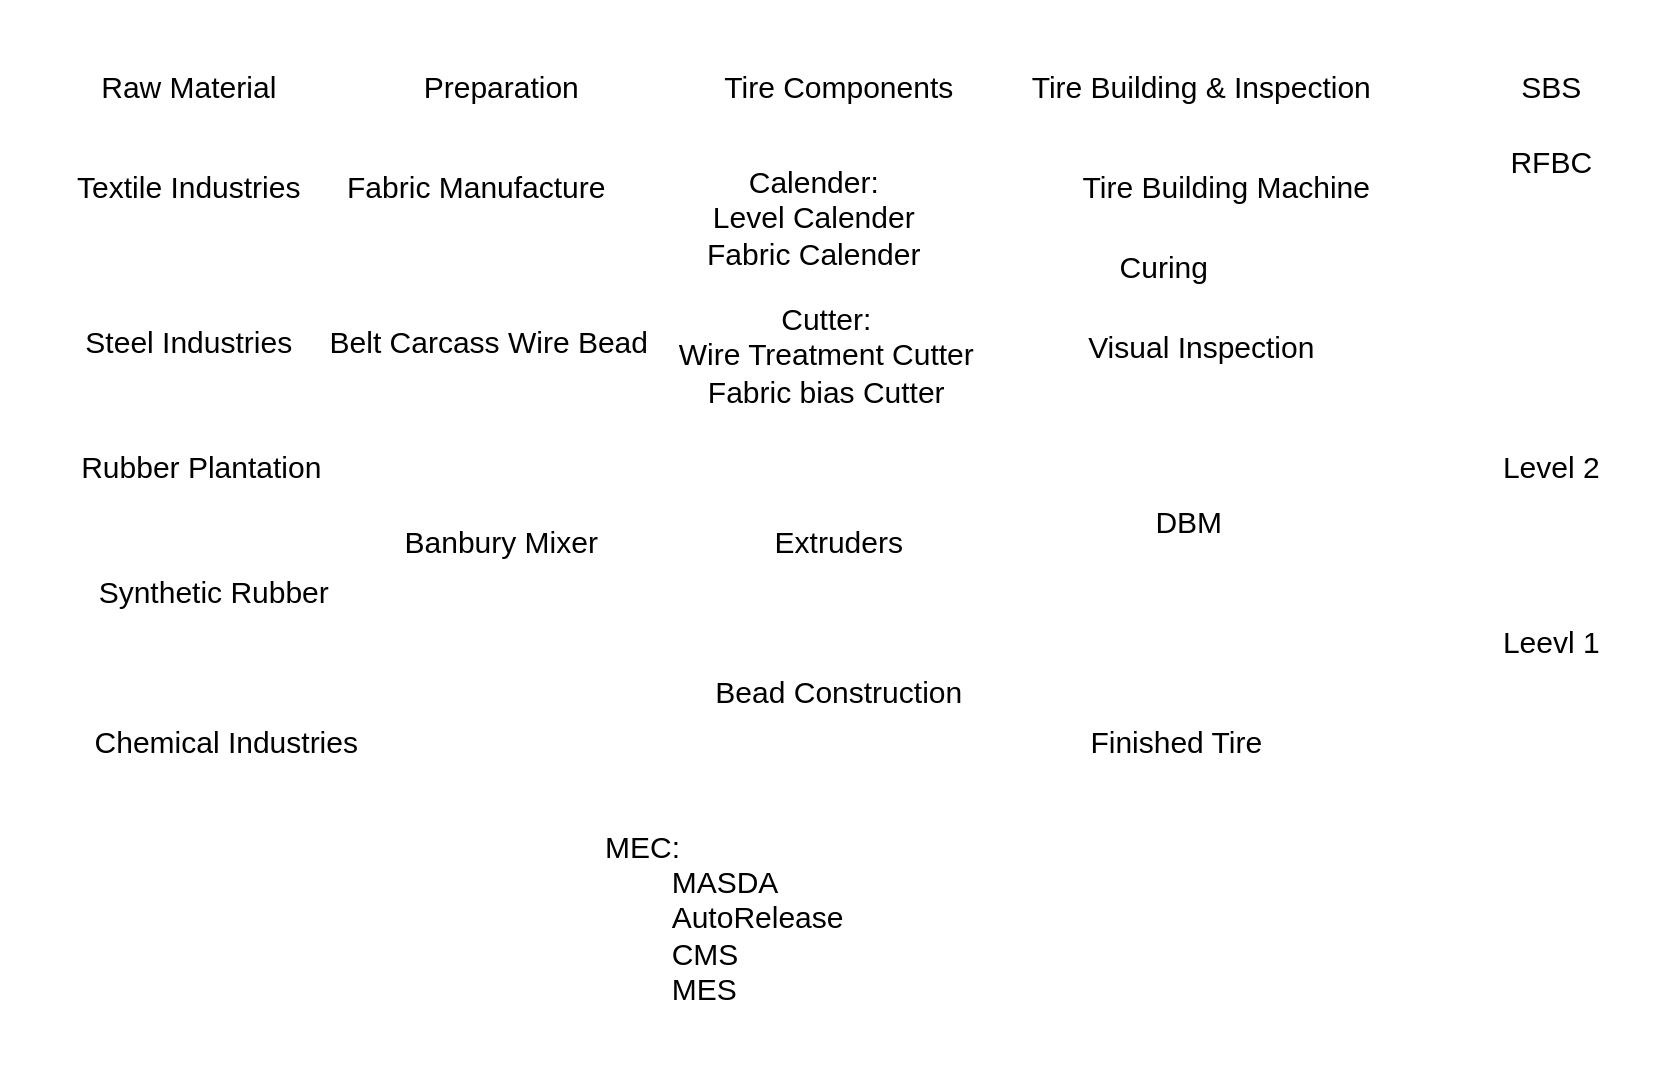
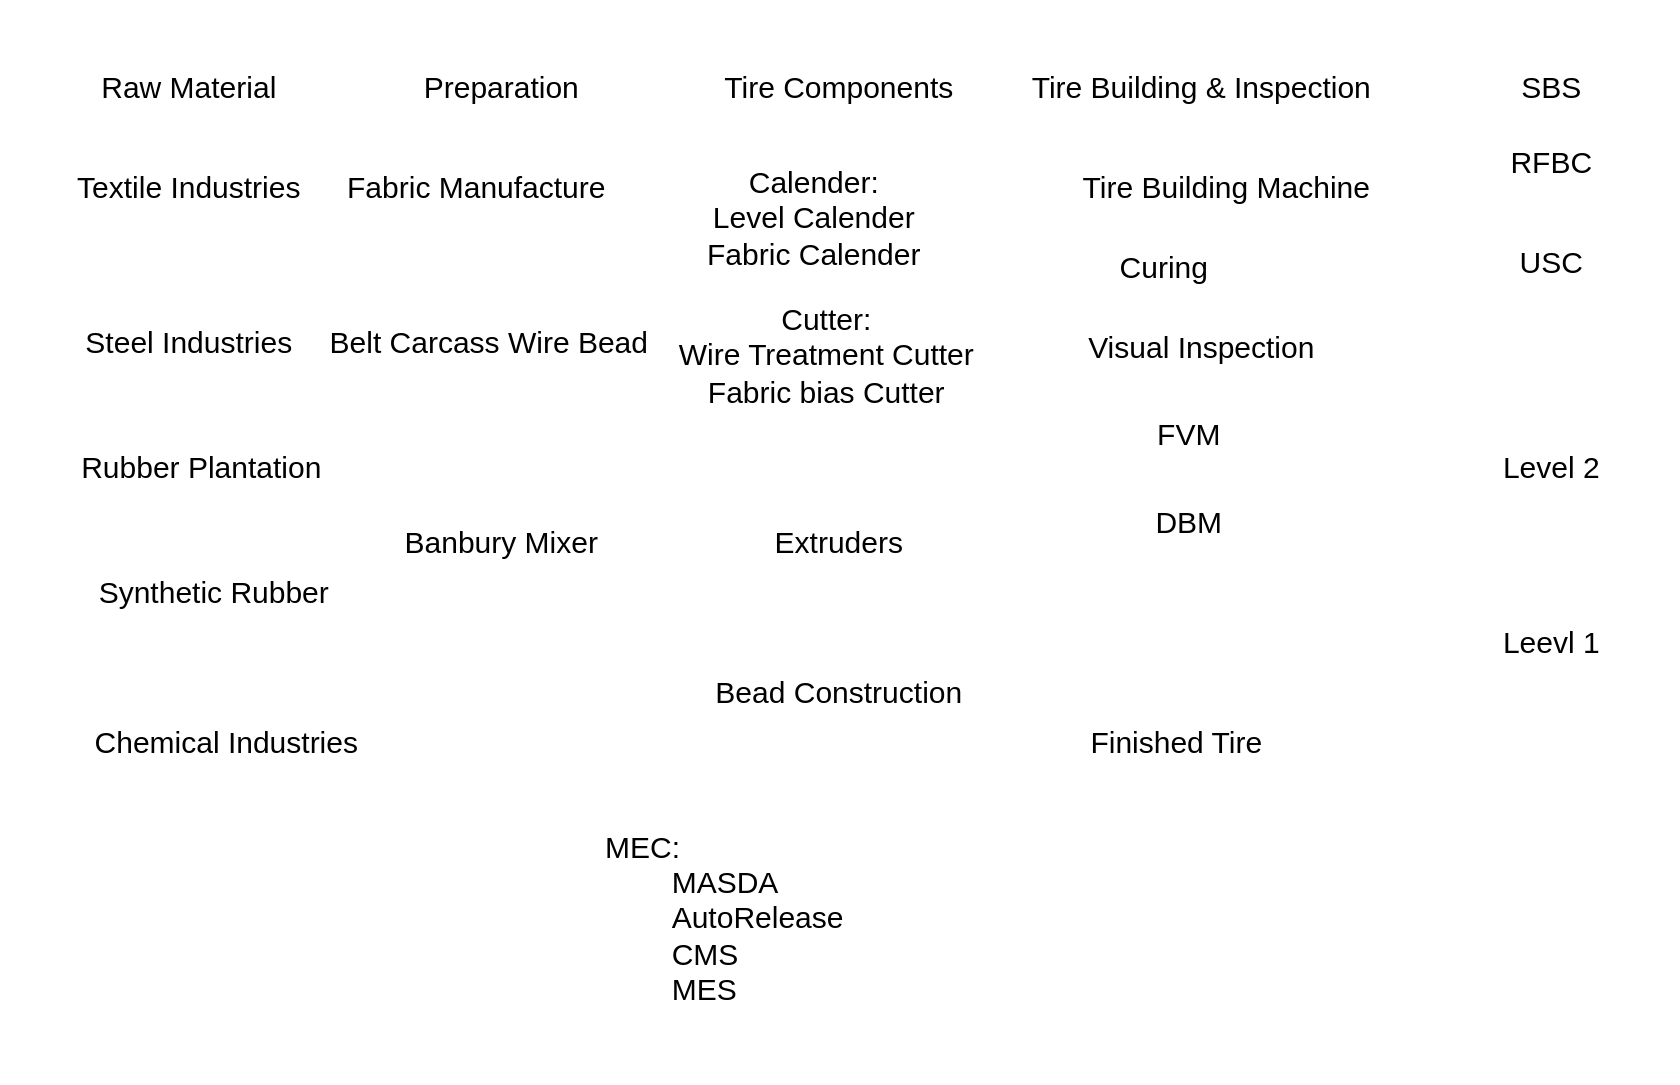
none -> (1551, 264)
none -> (1189, 436)
